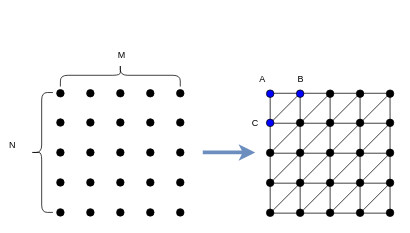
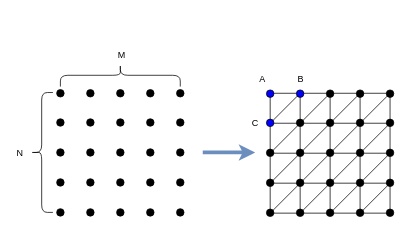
(15, 146) -> (23, 153)
